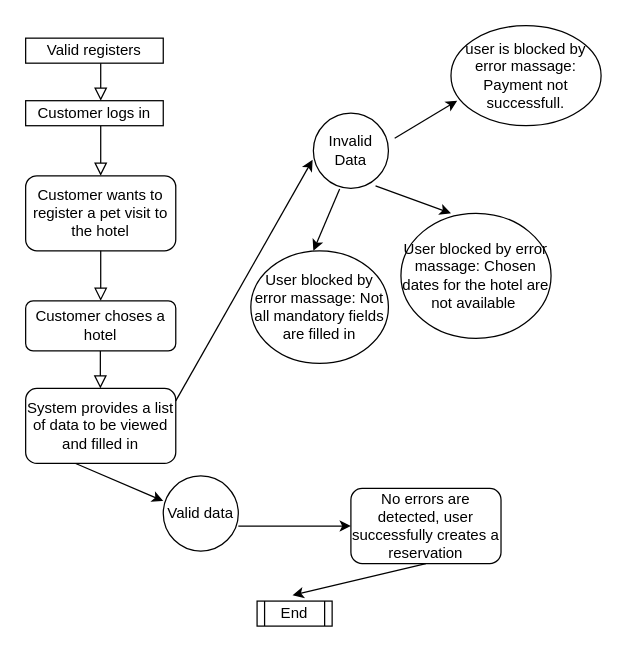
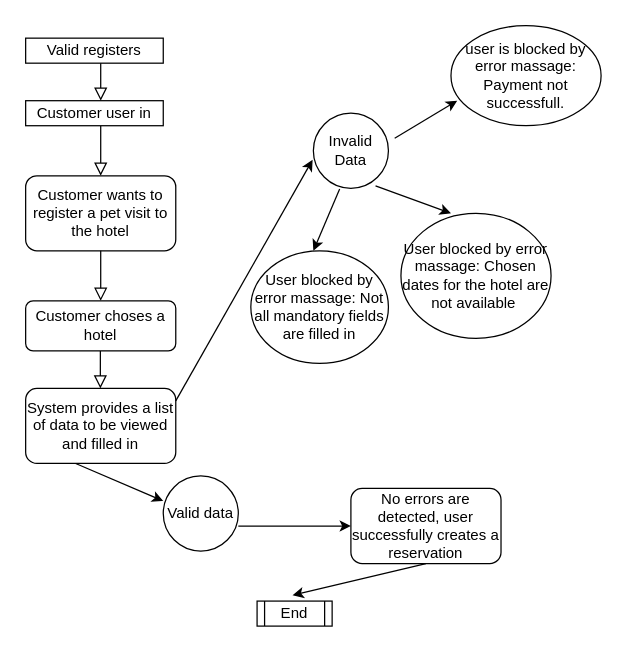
(94, 113) -> (94, 113)
